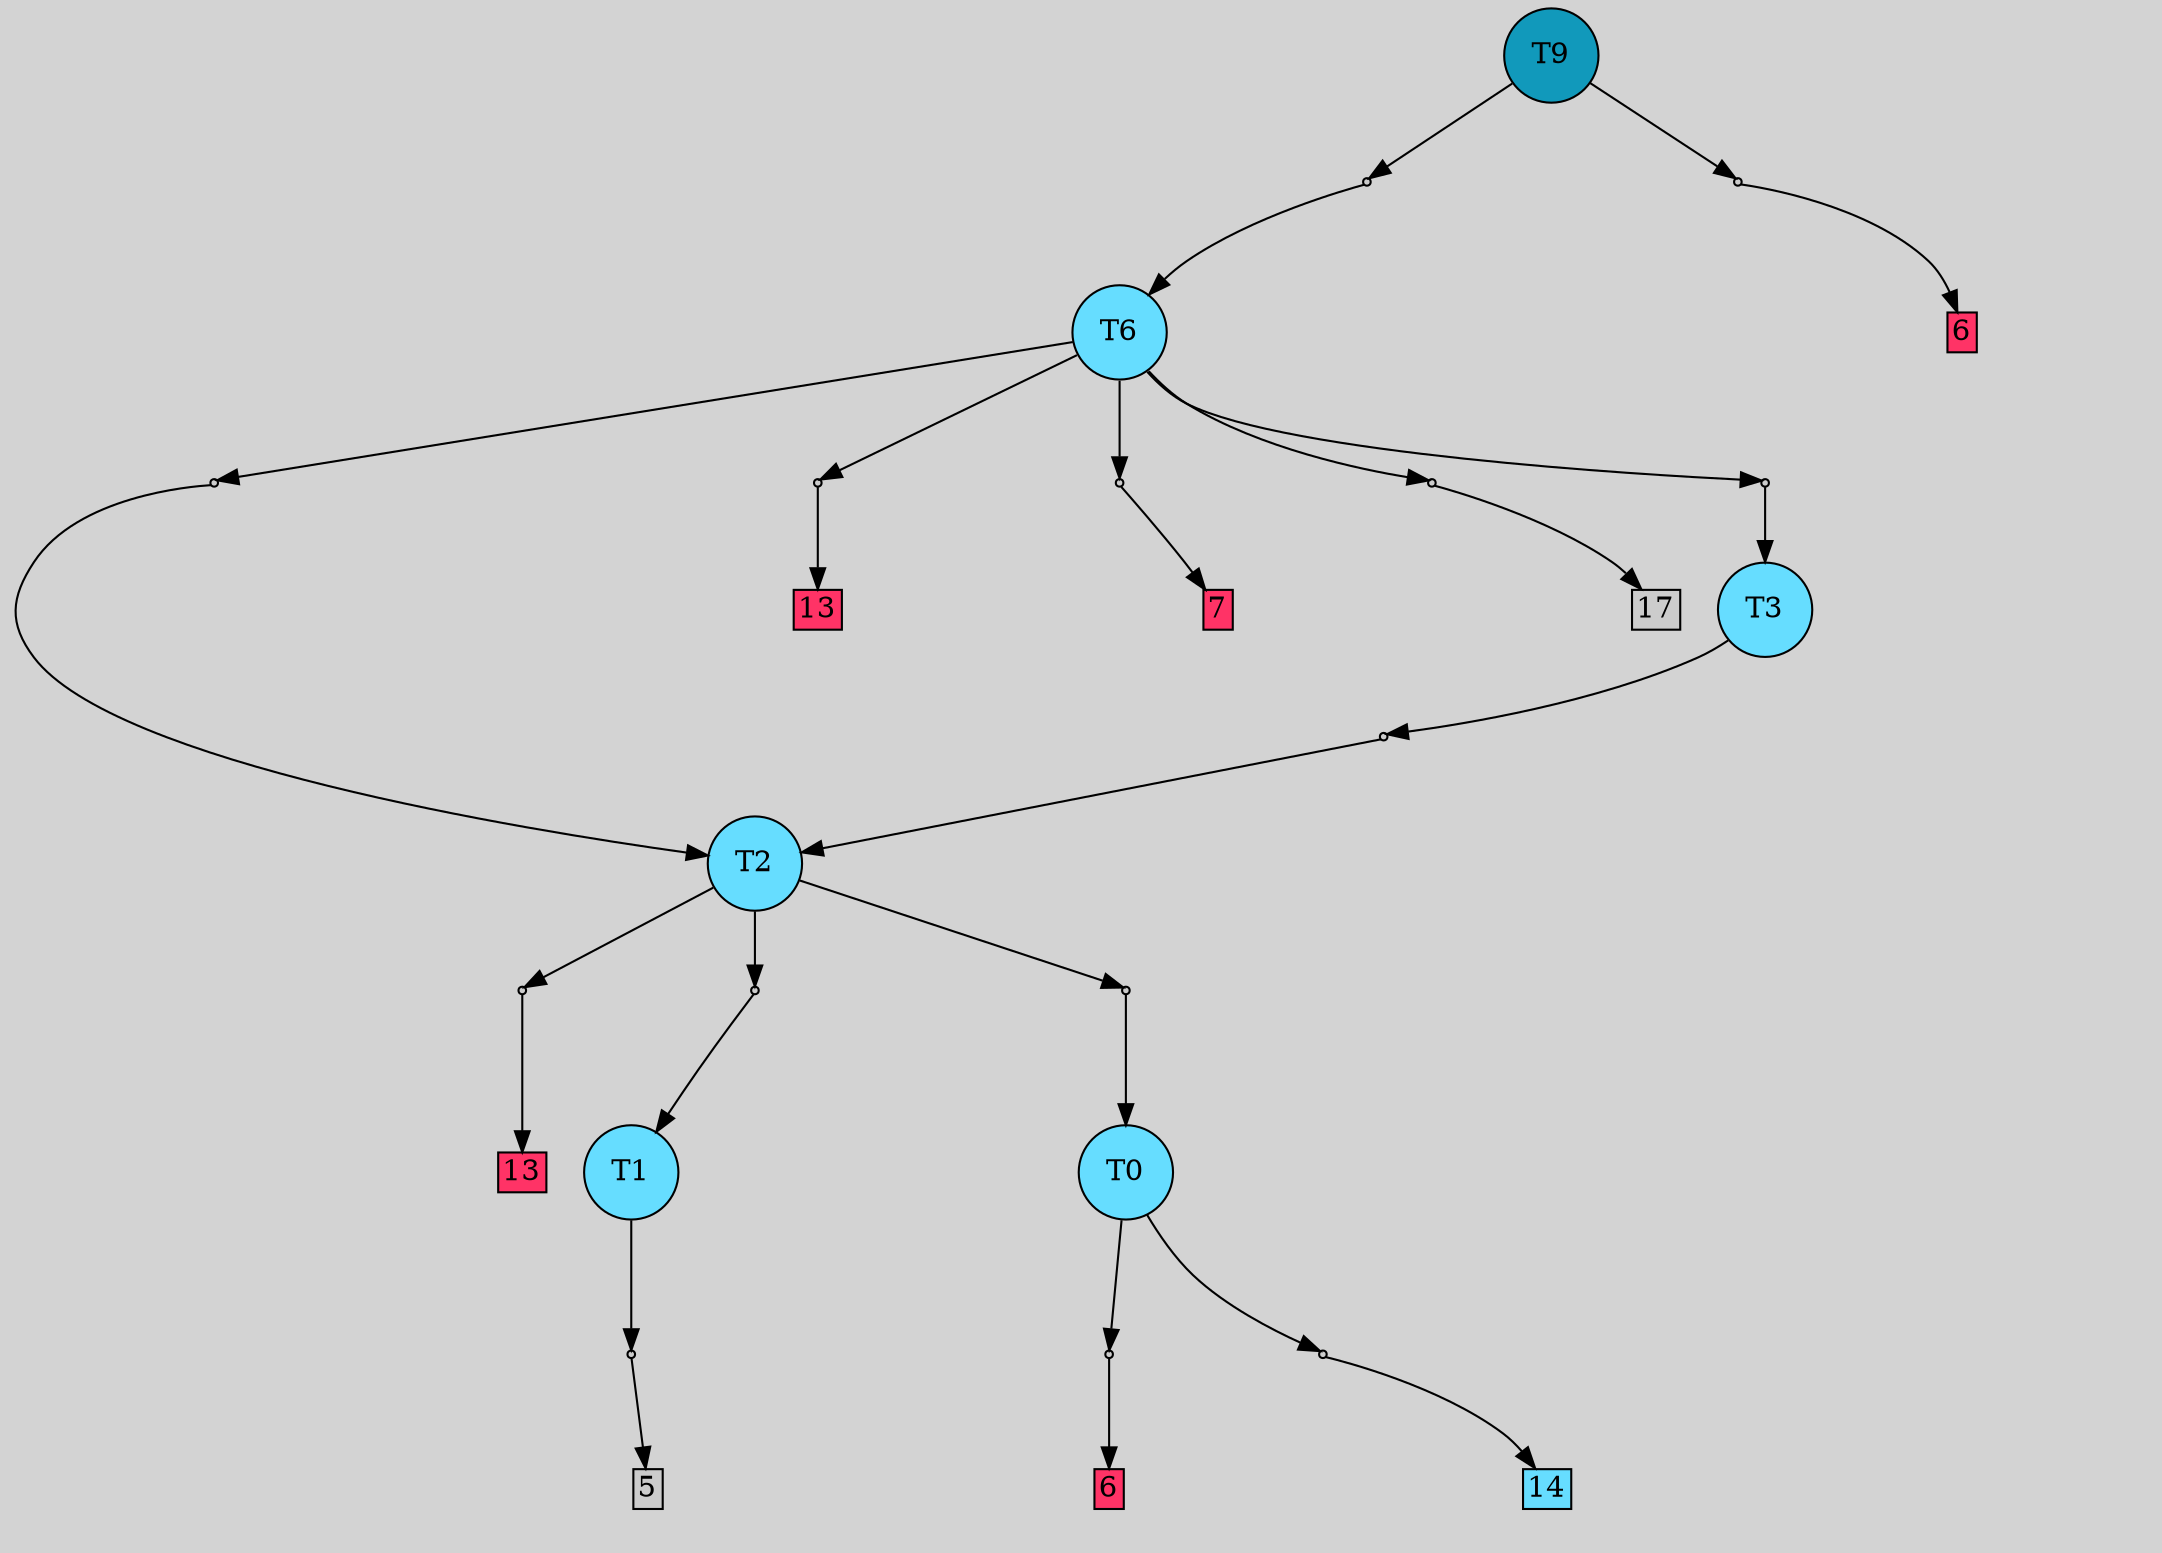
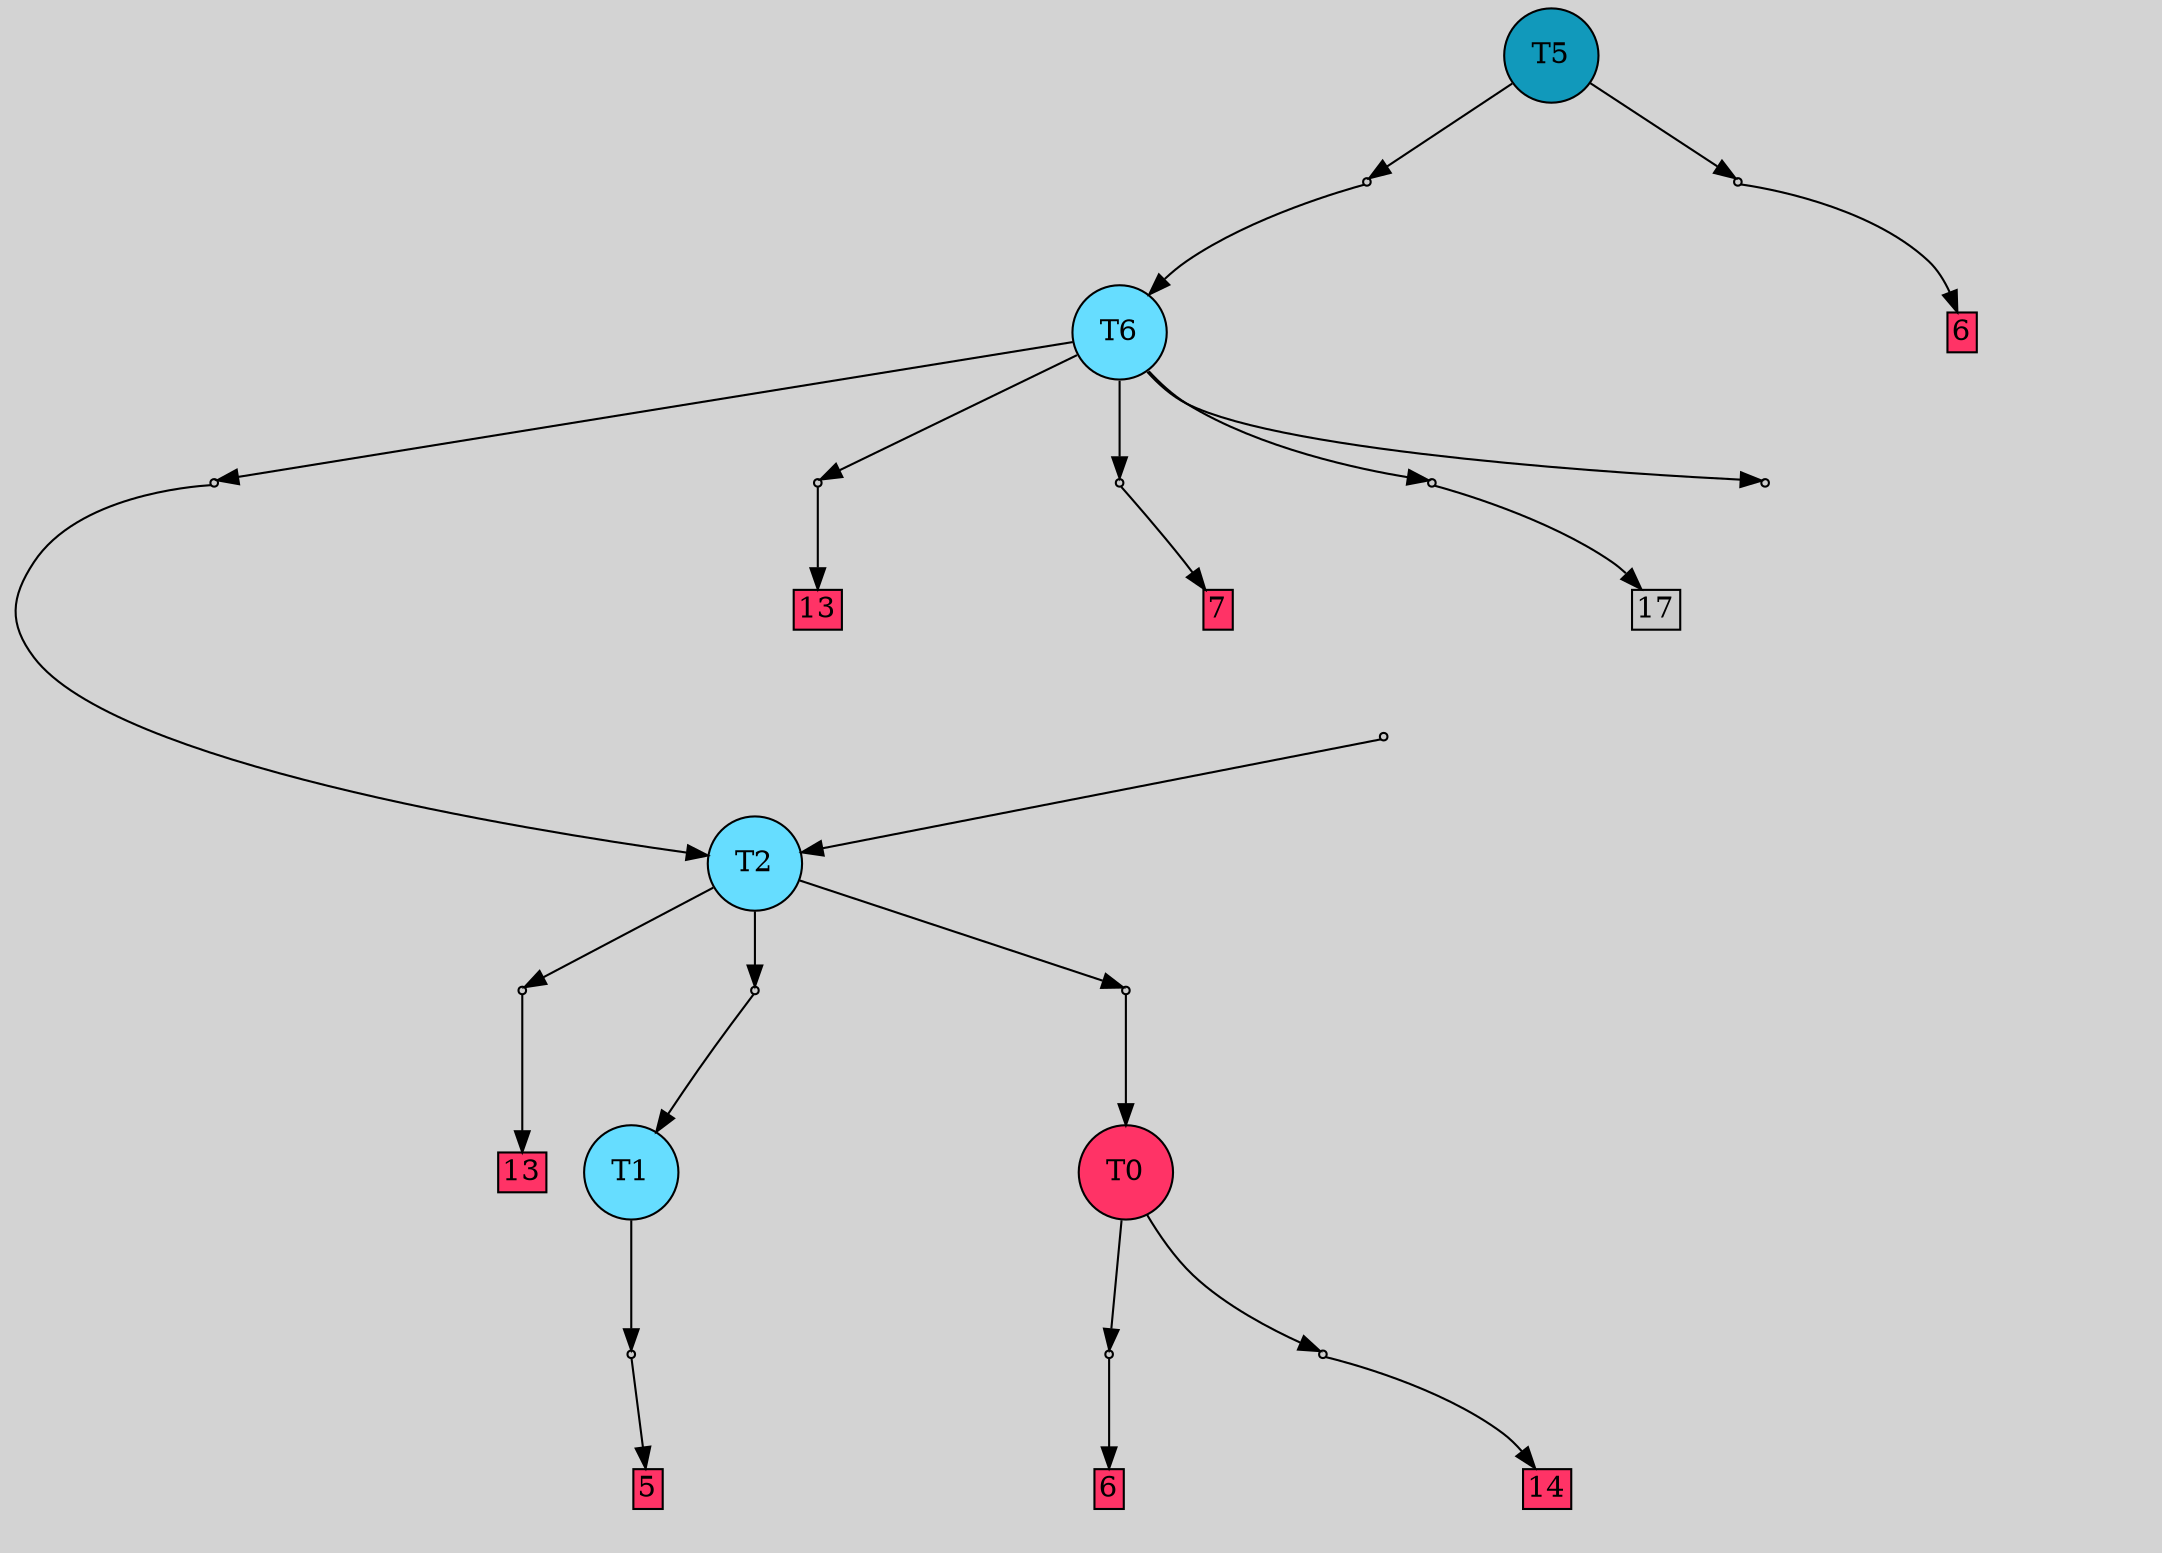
(1551, 56) -> (1551, 56)
(1765, 610) -> none
(1126, 1172) -> (1126, 1172)
(648, 1489) -> (648, 1489)
(1547, 1489) -> (1547, 1489)
